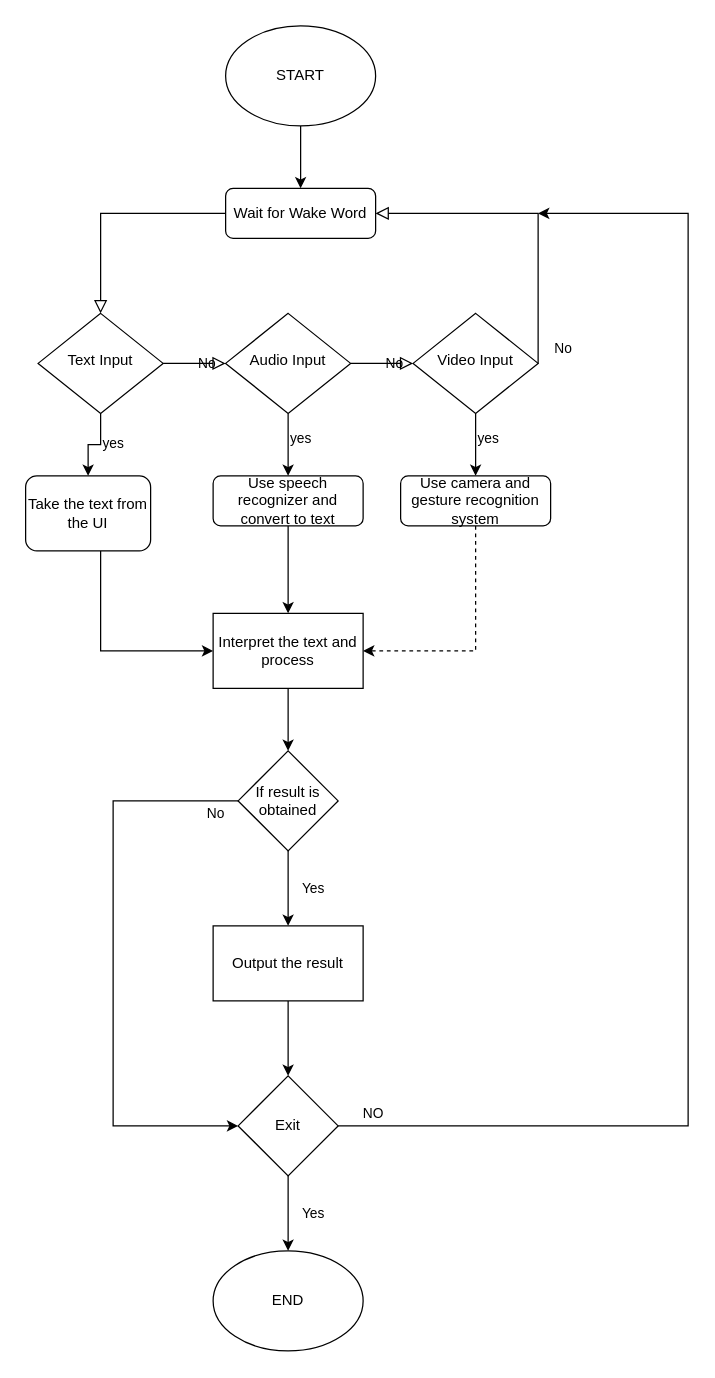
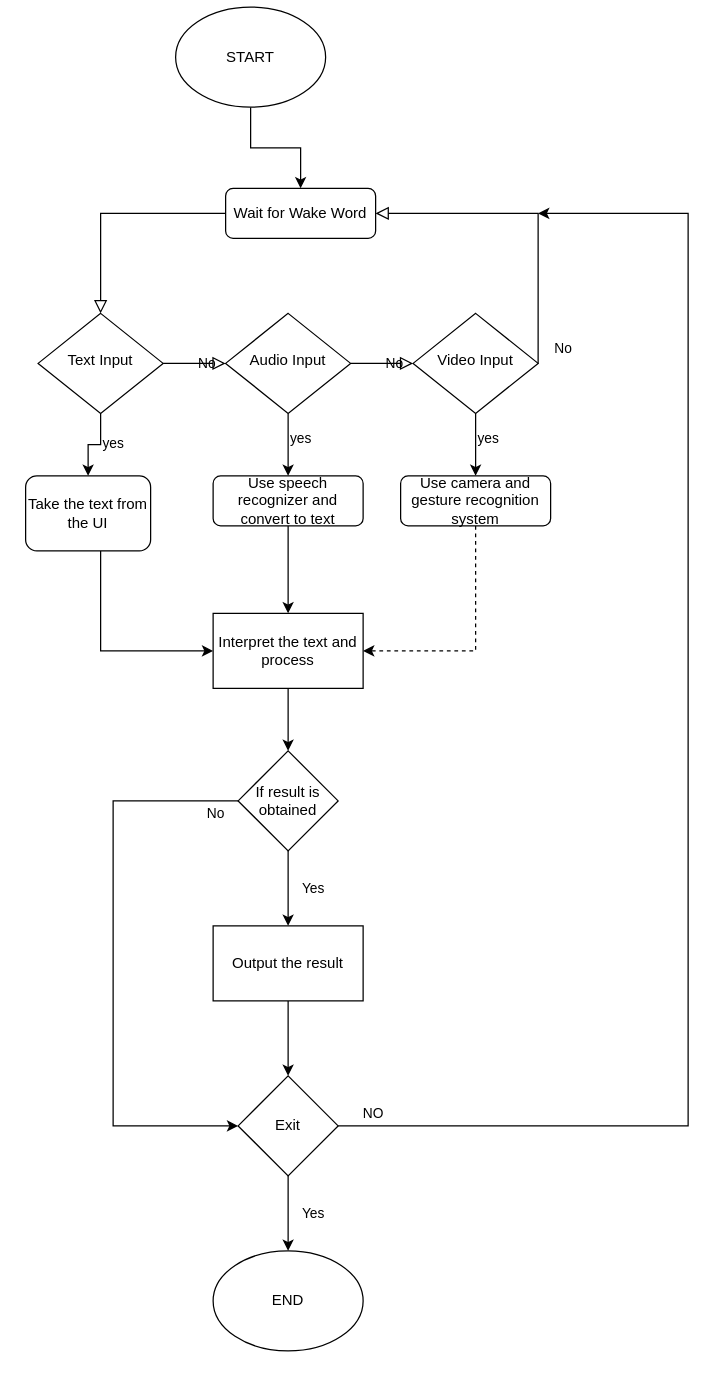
(301, 76) -> (251, 57)
